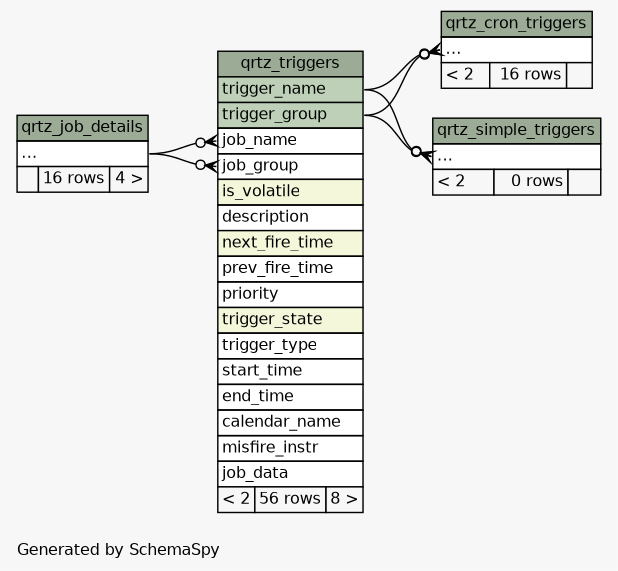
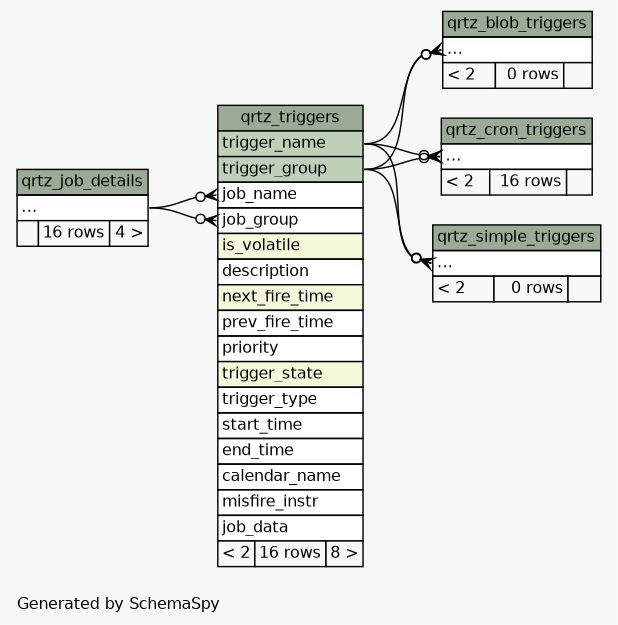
none -> (517, 50)
(290, 499) -> (290, 553)
